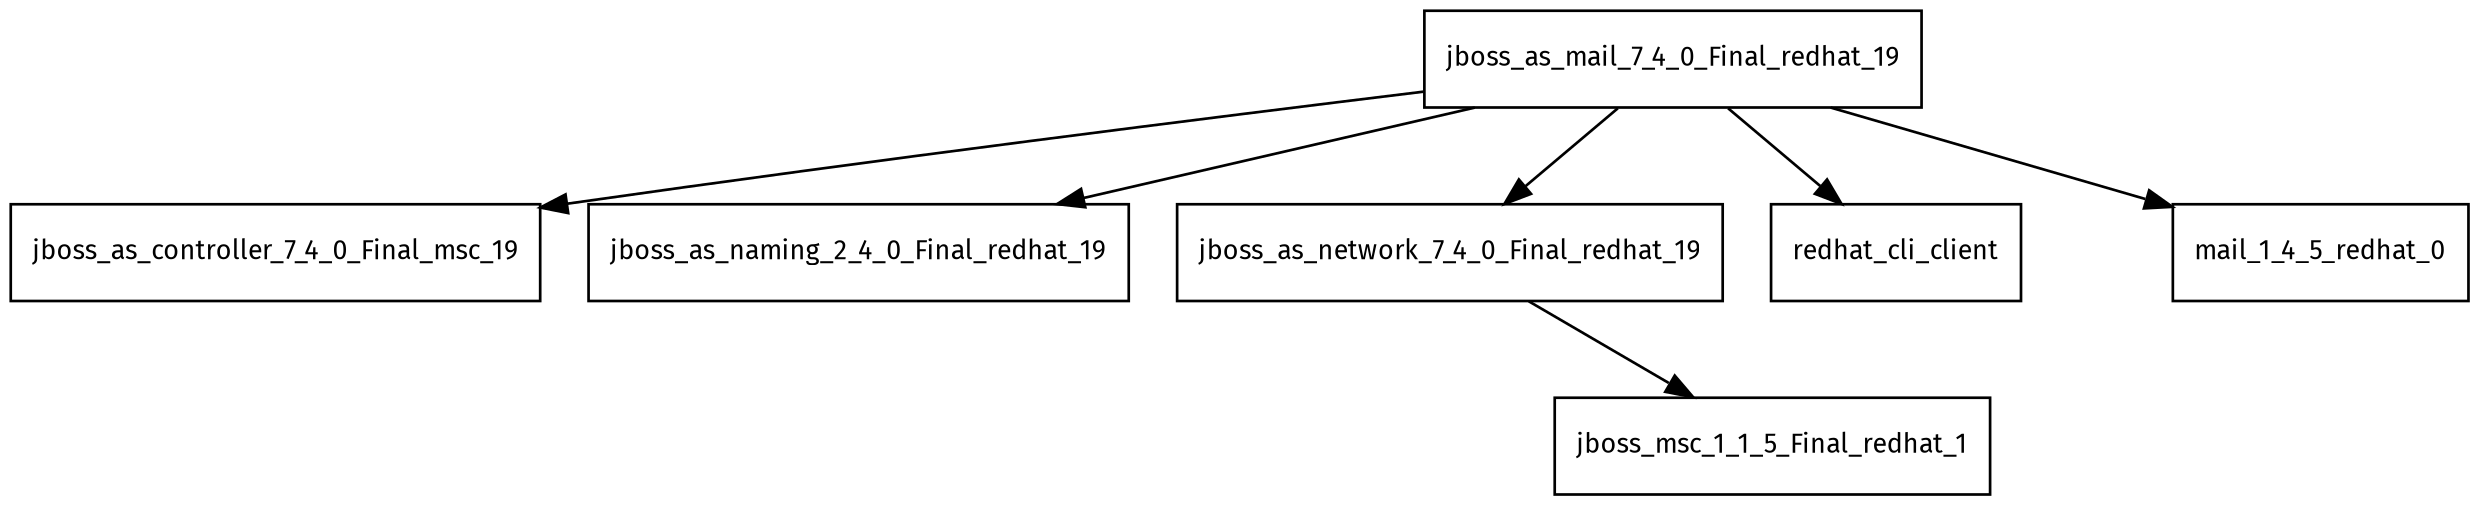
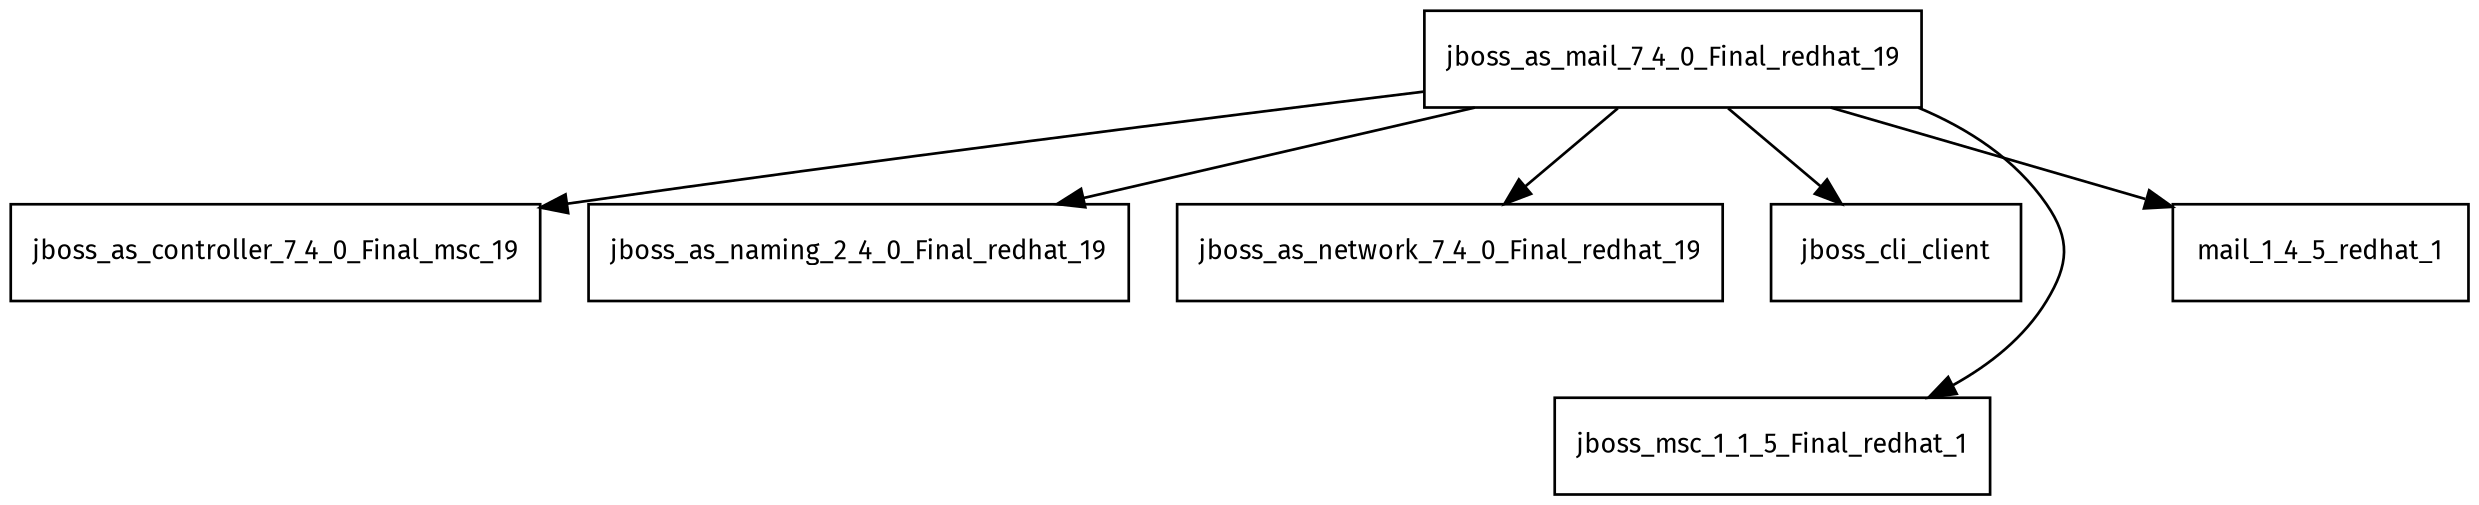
(1896, 253) -> (1896, 253)
(2321, 253) -> (2321, 253)
(1599, 342) -> (2062, 235)
